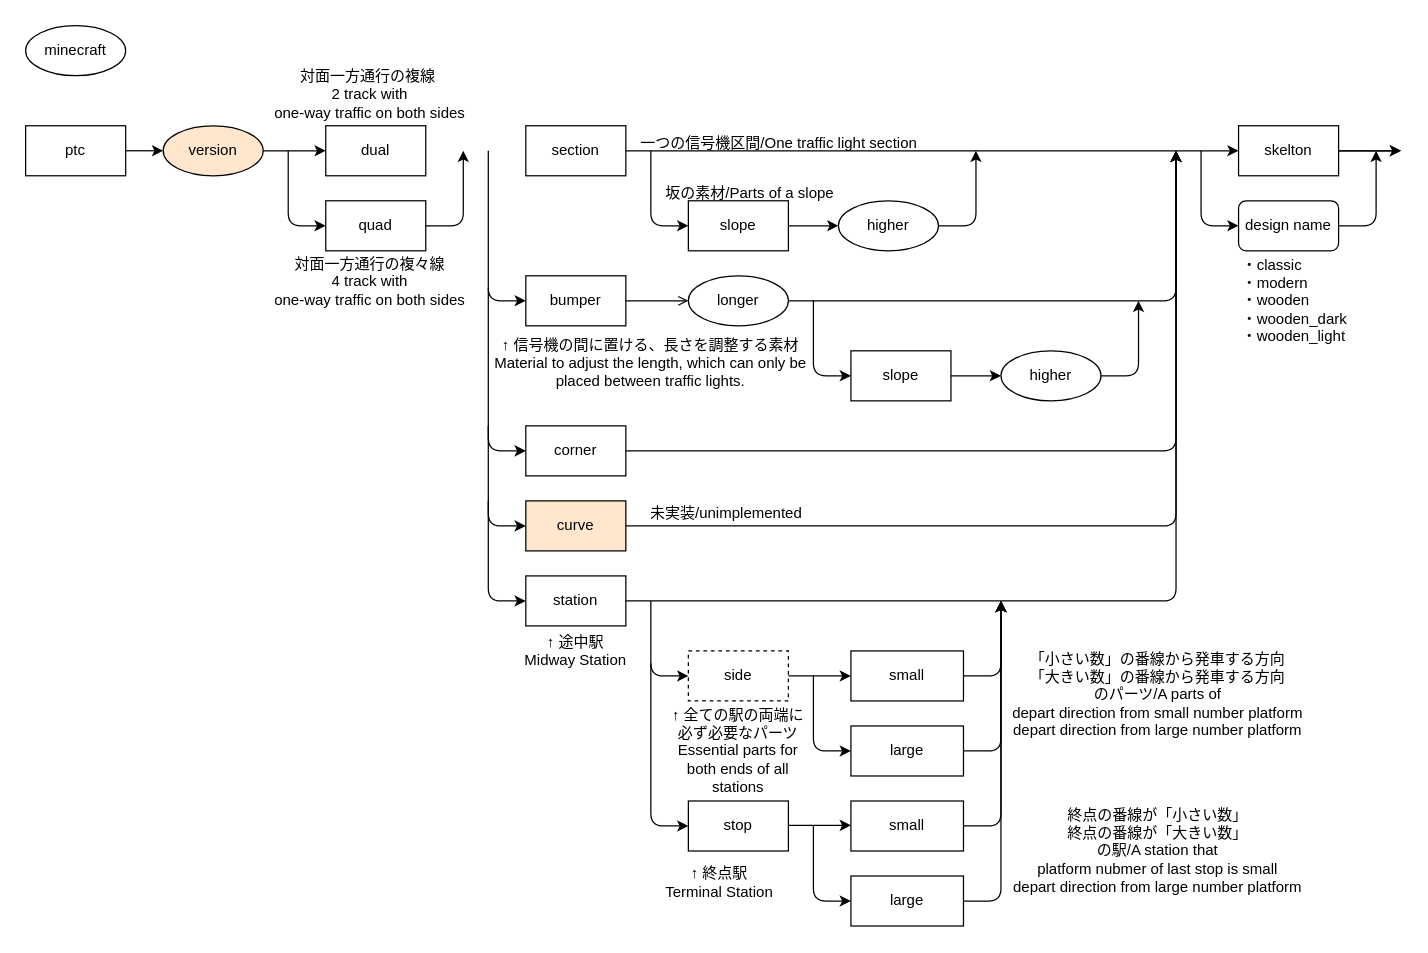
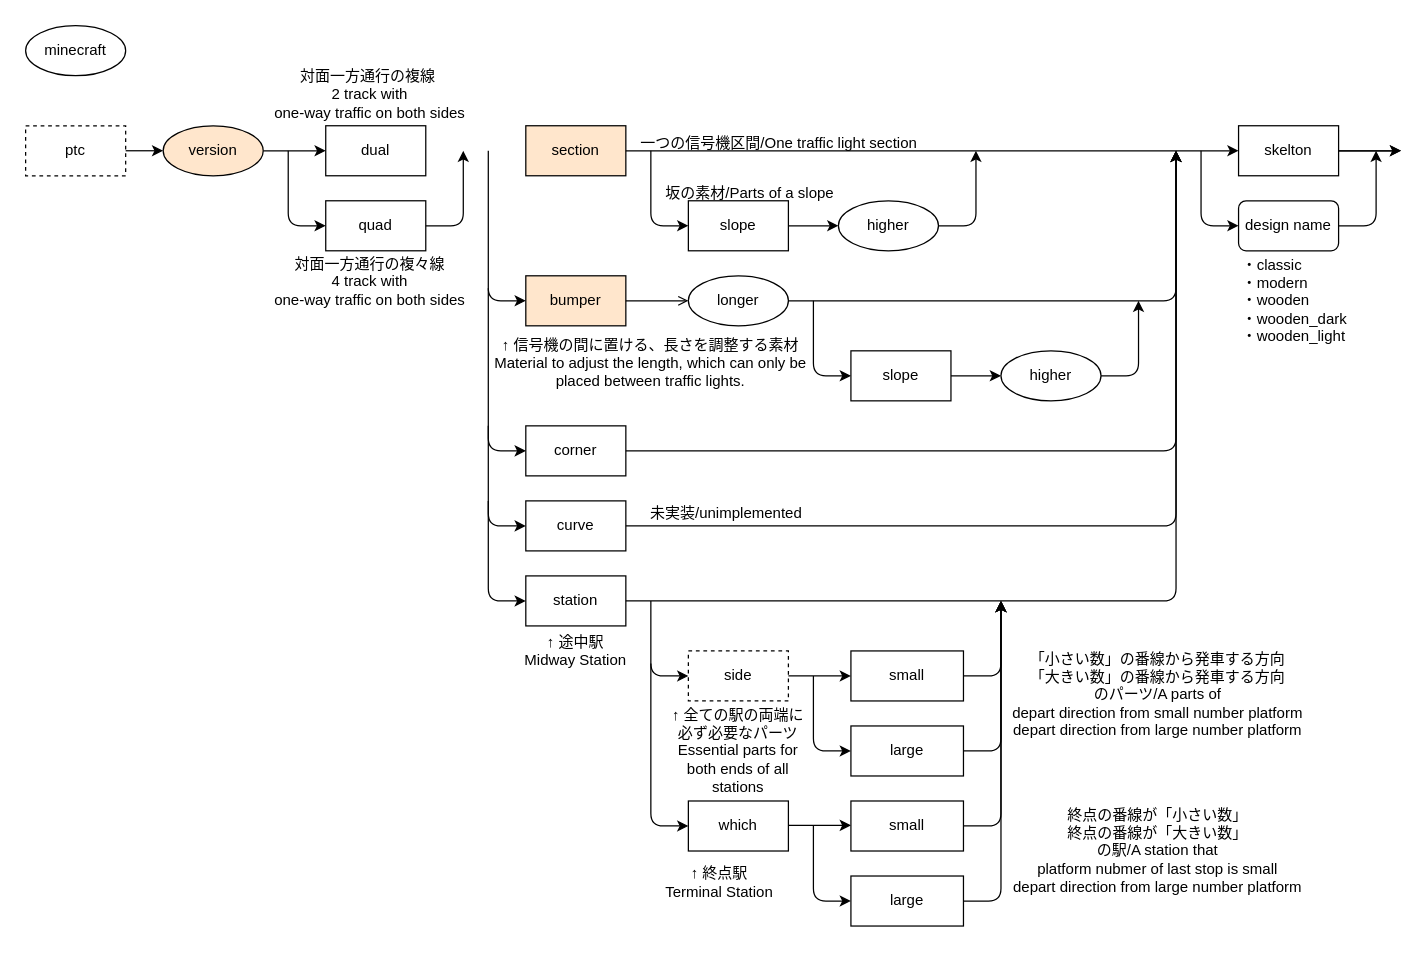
(76, 151) -> (76, 151)
(576, 151) -> (576, 151)
(576, 301) -> (576, 301)
(576, 526) -> (576, 526)
(738, 826) -> (738, 826)
